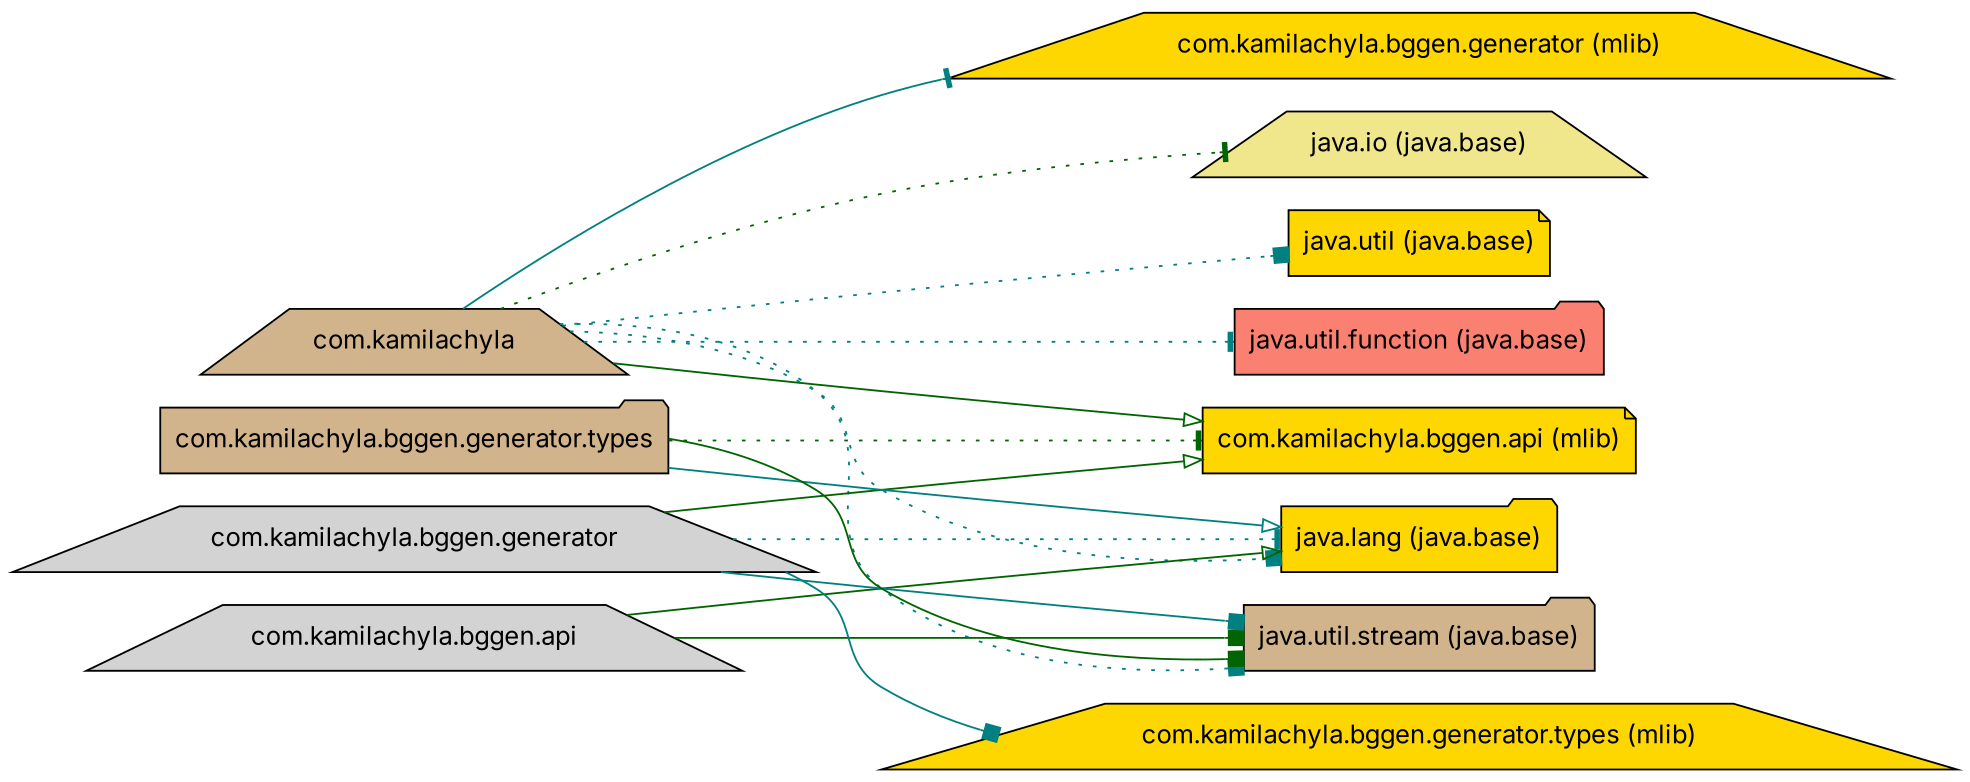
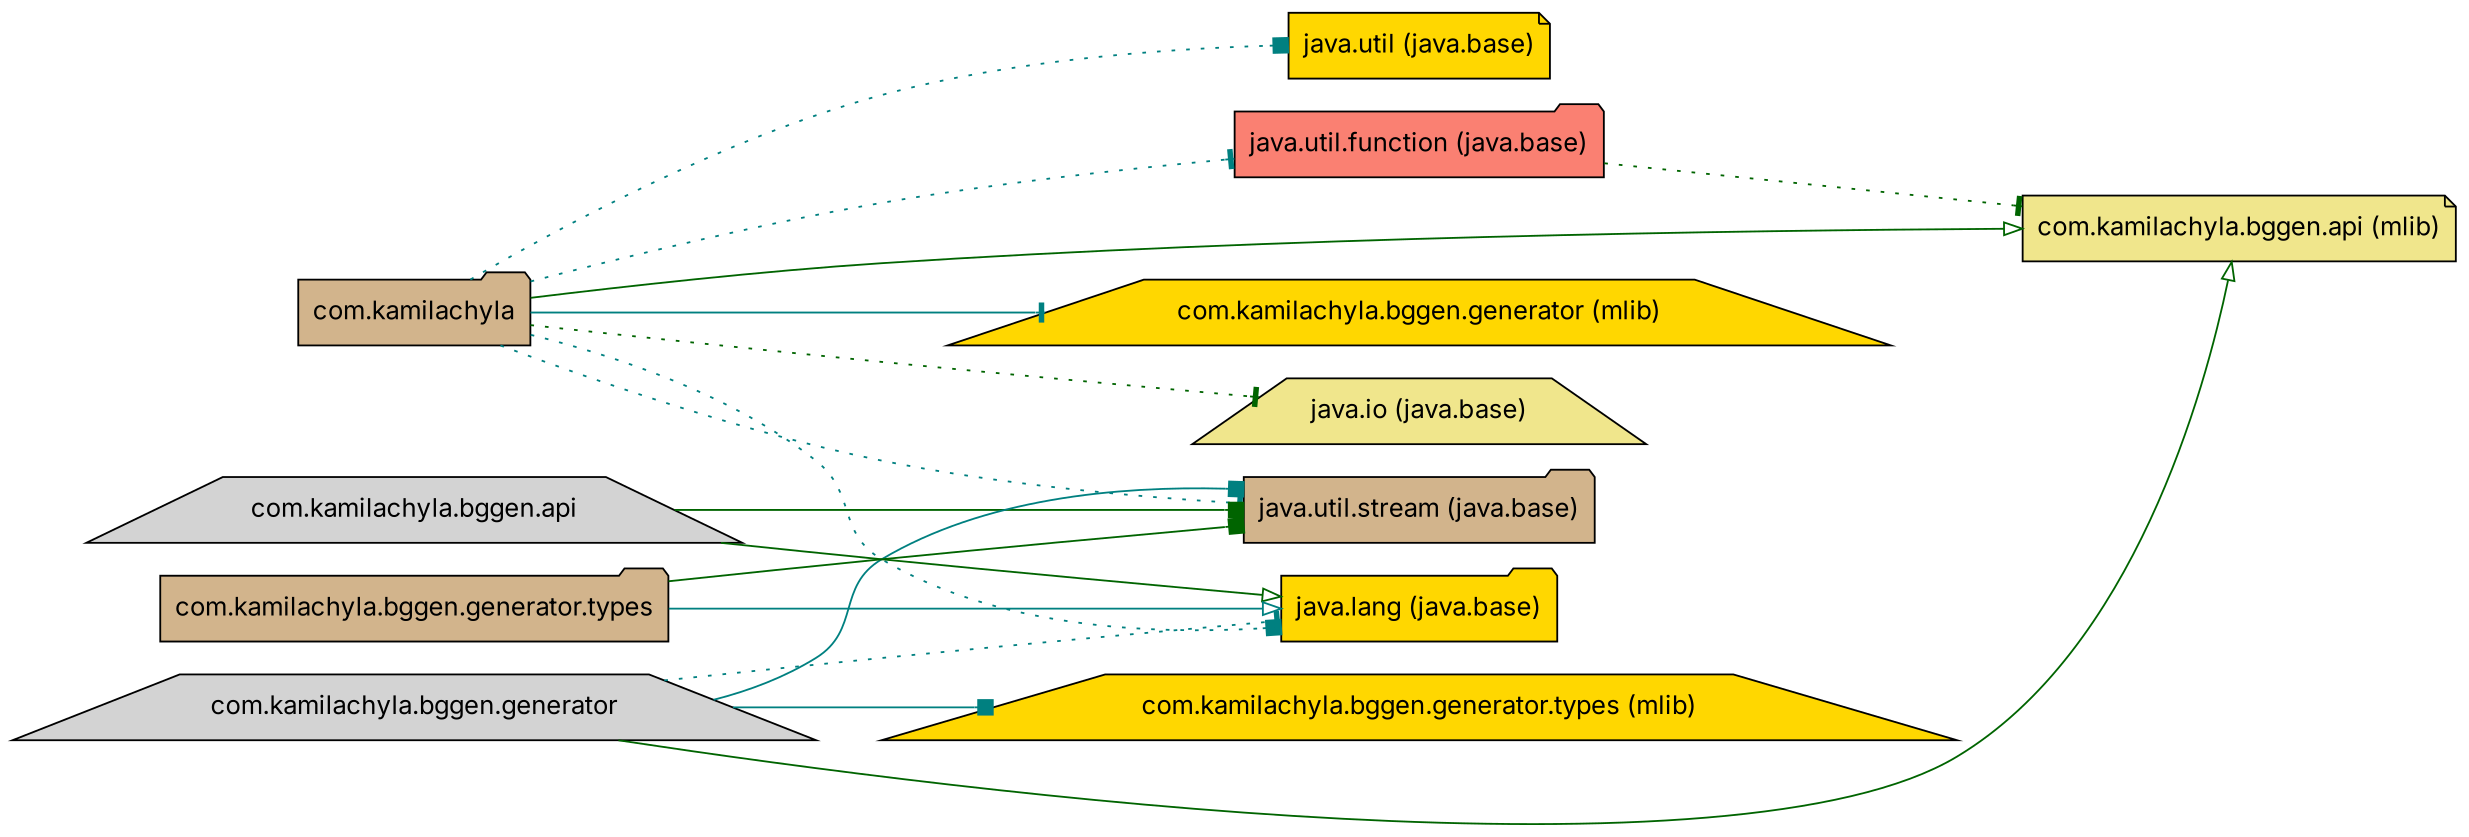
(414, 342) -> (414, 313)
(931, 440) -> (1809, 184)
(1419, 440) -> (2239, 228)
(1015, 652) -> (861, 456)
